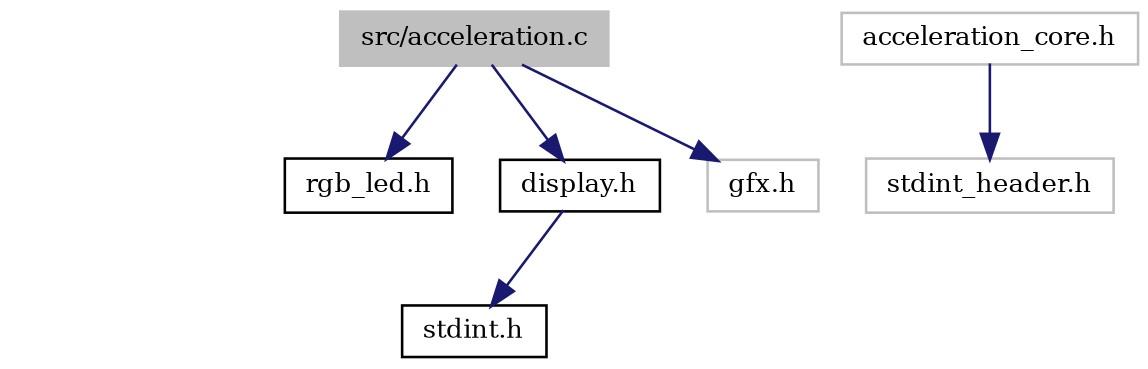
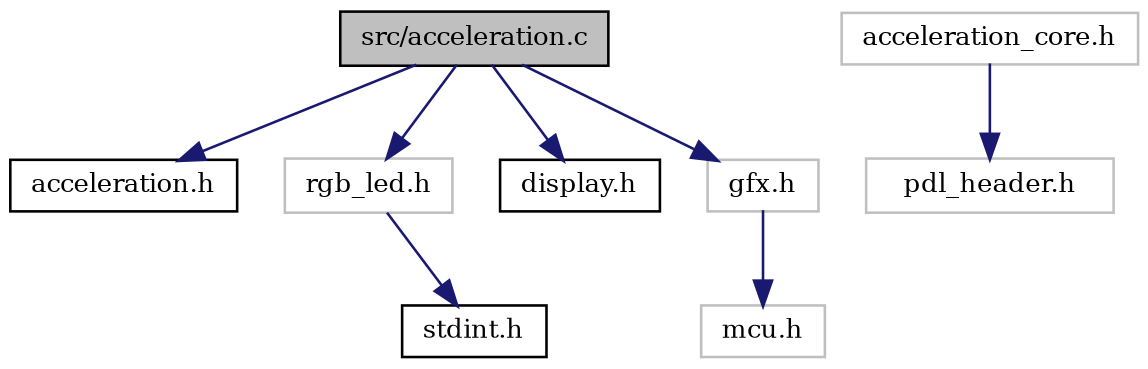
(474, 39) -> (474, 39)
none -> (124, 186)
(369, 186) -> (369, 186)
(990, 186) -> (990, 186)
(535, 248) -> (414, 249)
none -> (763, 331)
